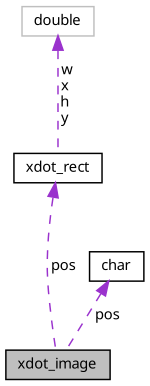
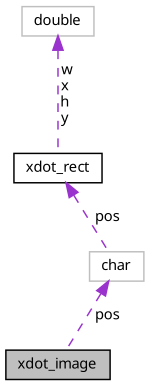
(117, 266) -> (117, 266)
(47, 274) -> (91, 224)
